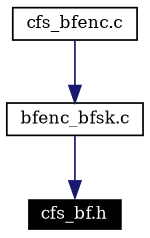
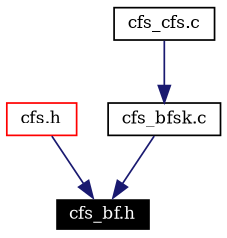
(75, 24) -> (164, 24)
none -> (42, 119)
(75, 119) -> (164, 119)
